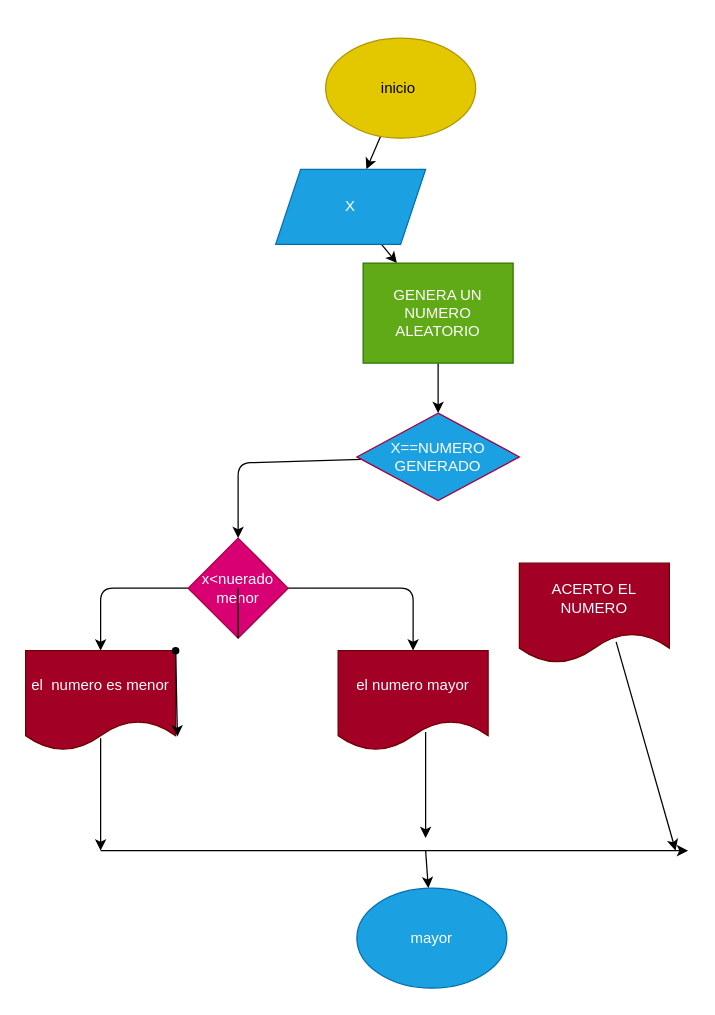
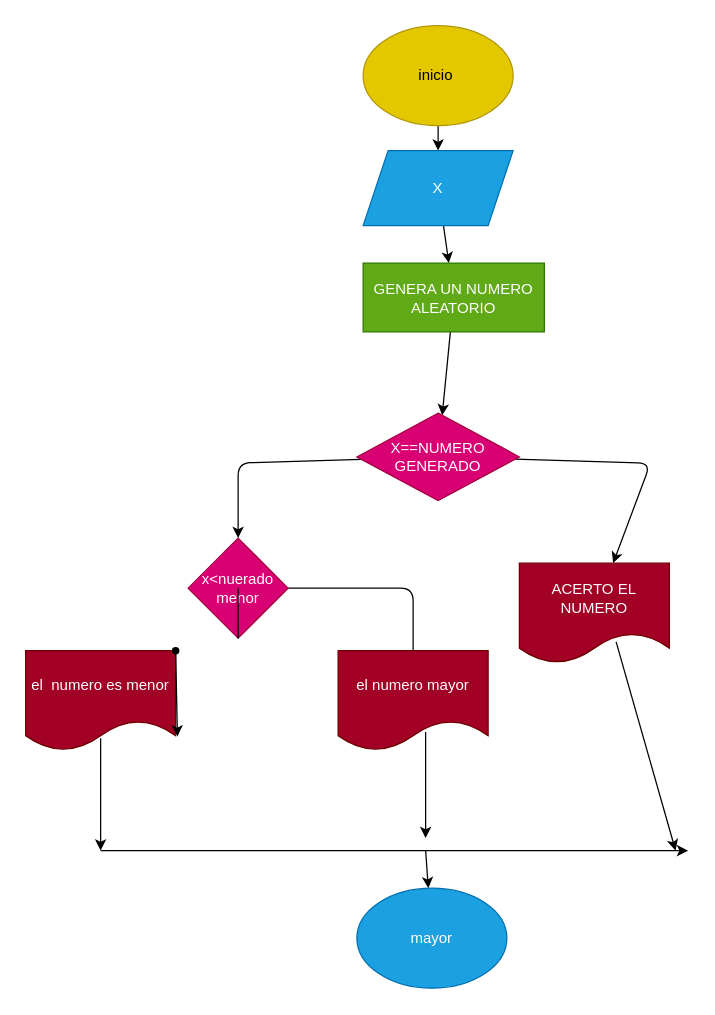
(401, 88) -> (438, 76)
(351, 207) -> (438, 188)
(438, 313) -> (454, 298)
(438, 457) -> (438, 457)
none -> (626, 462)
(123, 588) -> none
(413, 641) -> (413, 644)
